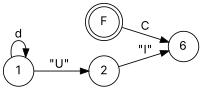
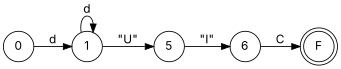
(141, 33) -> (276, 47)
none -> (19, 47)
(104, 71) -> (169, 47)
